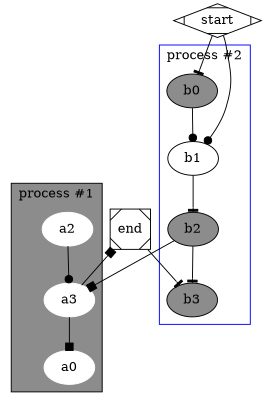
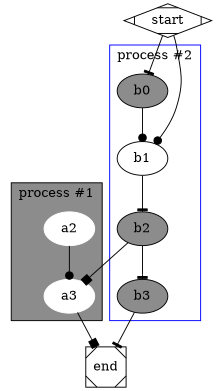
(166, 270) -> (126, 327)
(69, 368) -> none
